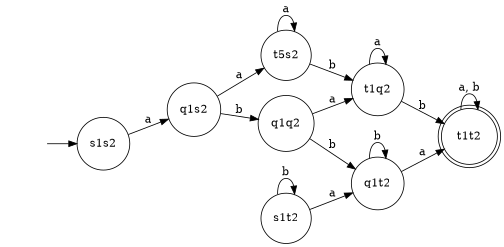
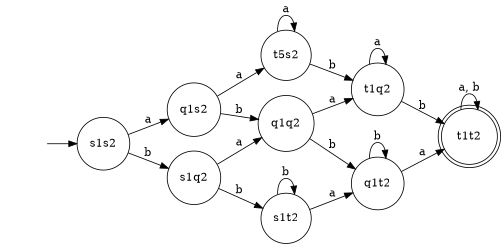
none -> (194, 178)
